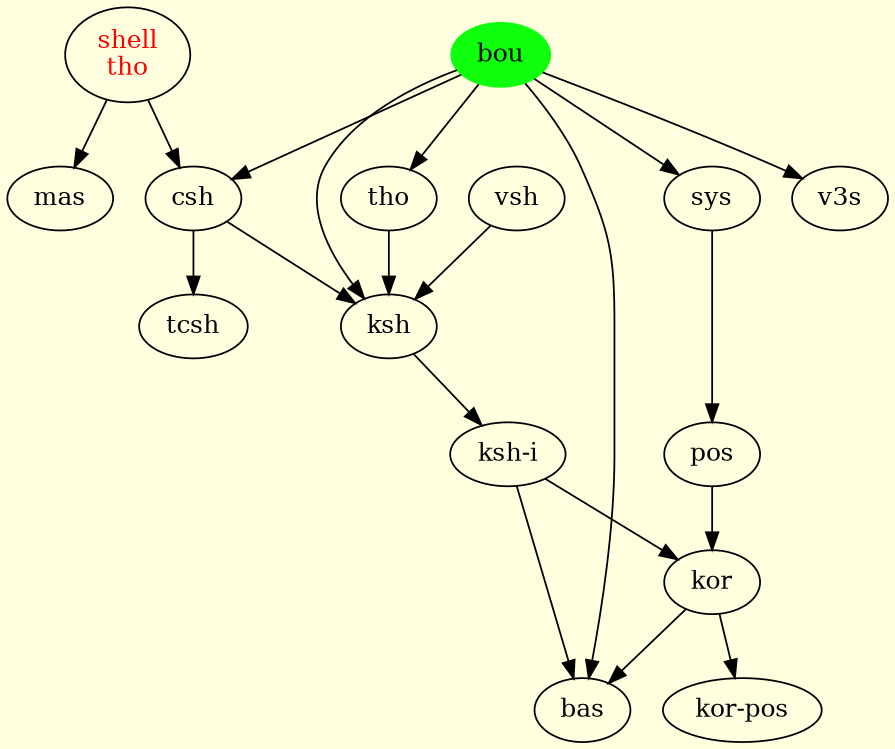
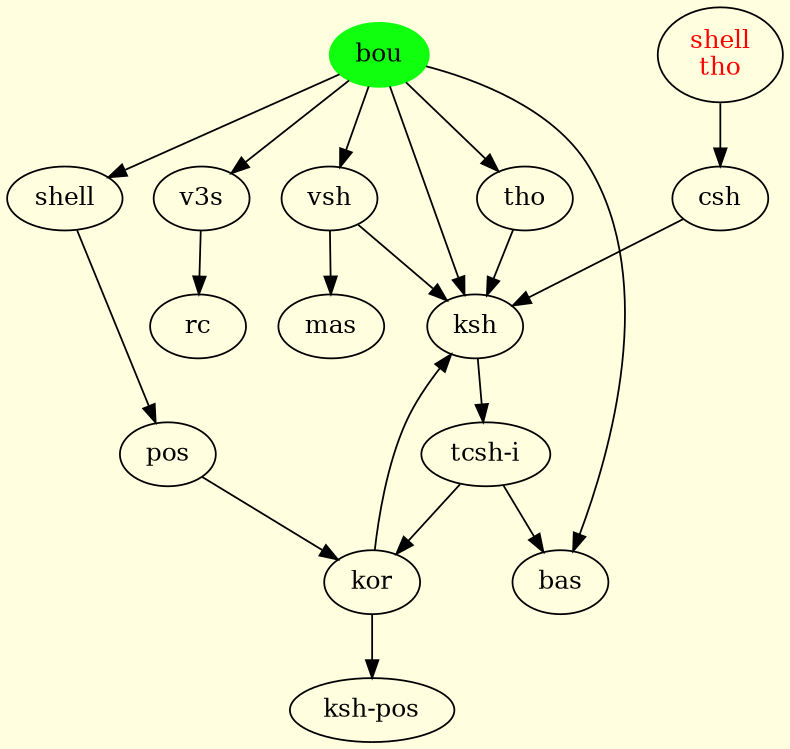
(94, 126) -> (330, 254)
(339, 131) -> (357, 118)
(712, 198) -> (65, 198)
(193, 326) -> none
none -> (198, 326)
(508, 454) -> (486, 454)
(654, 640) -> (394, 454)
(742, 710) -> (372, 710)
